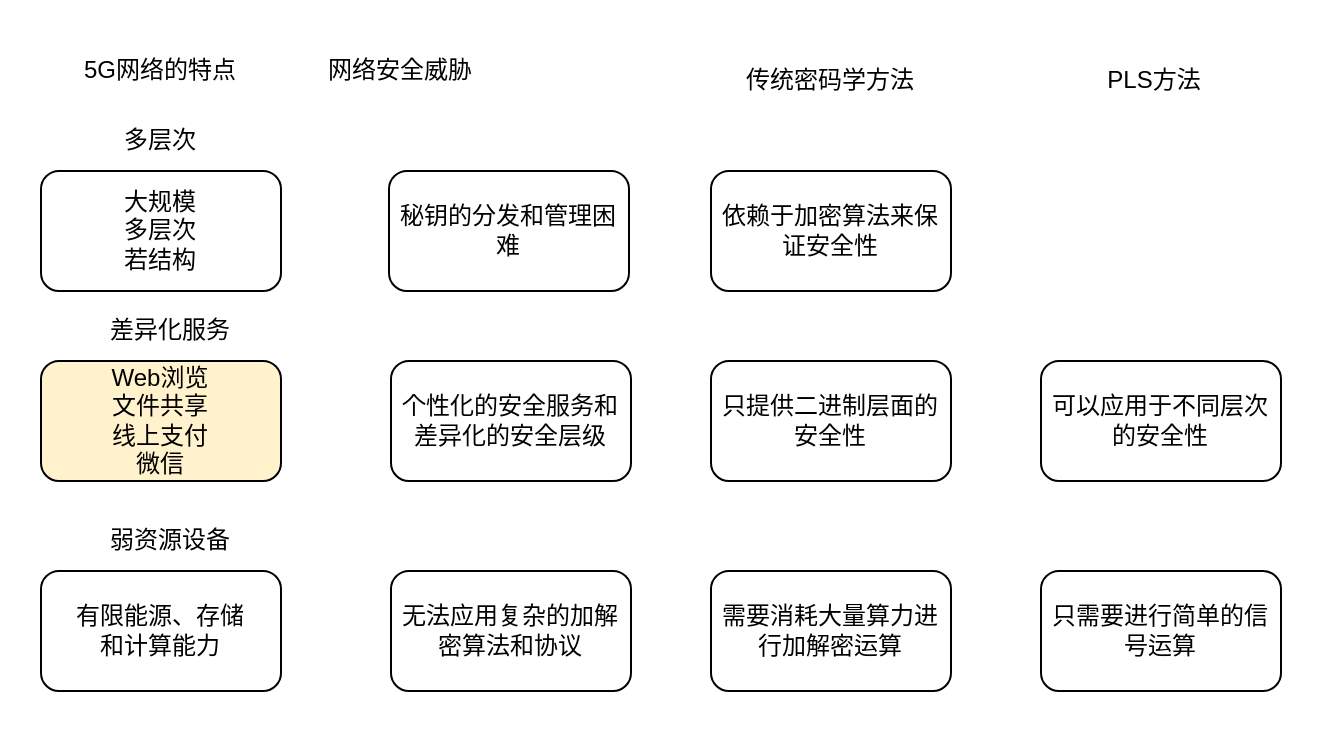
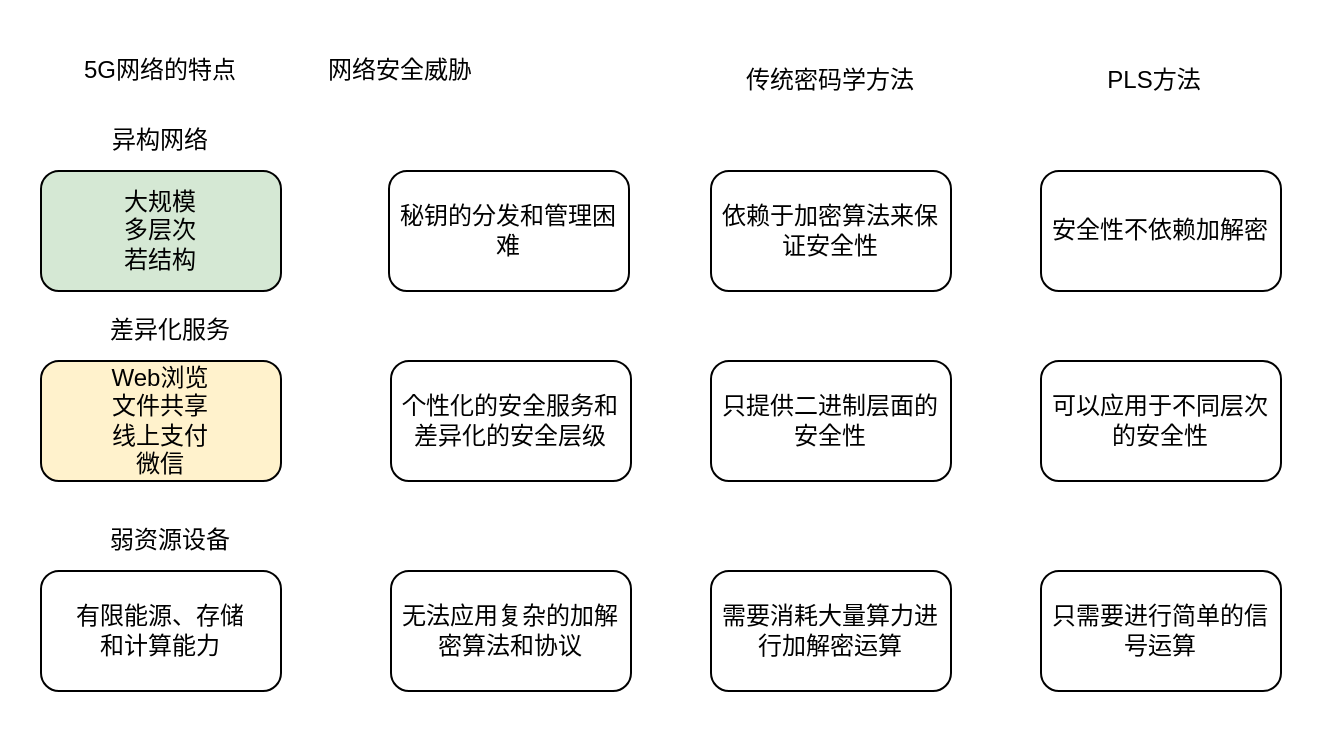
(161, 141) -> (161, 141)
(161, 231) -> (161, 231)
none -> (1161, 231)
